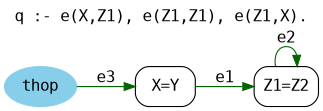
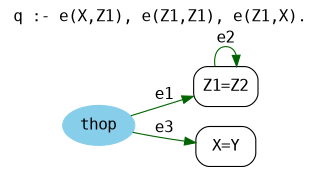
(219, 87) -> (157, 108)
